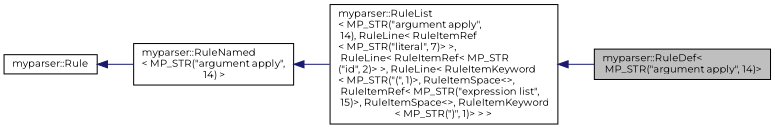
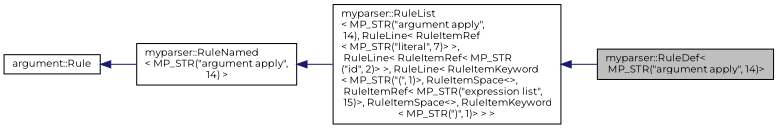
(51, 64) -> (52, 64)
